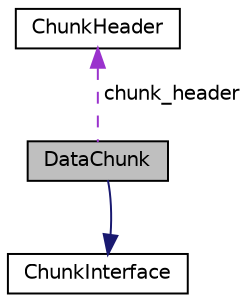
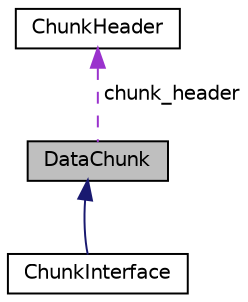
(111, 207) -> (85, 227)
